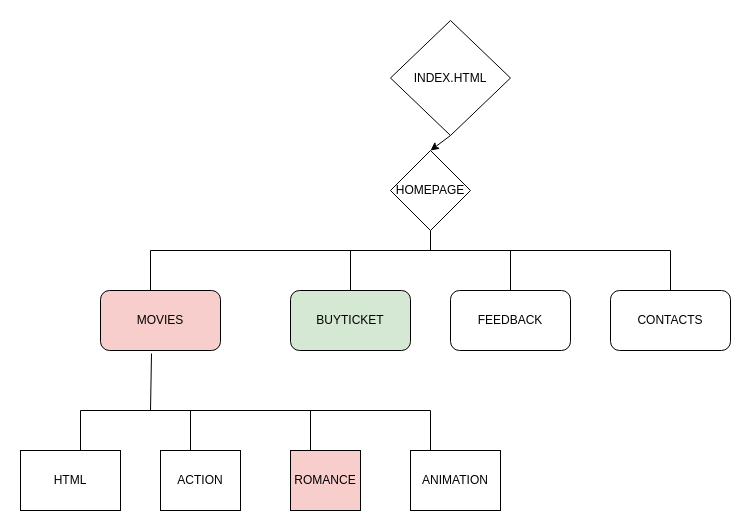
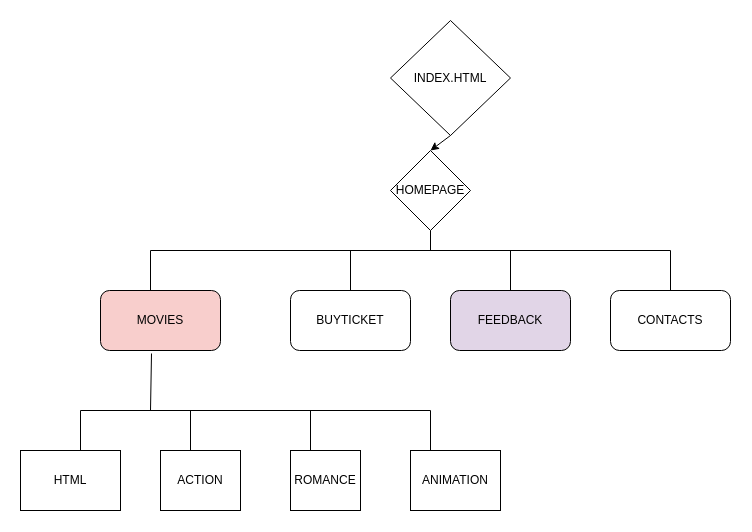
(351, 321) -> (351, 321)
(511, 321) -> (511, 321)
(326, 481) -> (326, 481)
